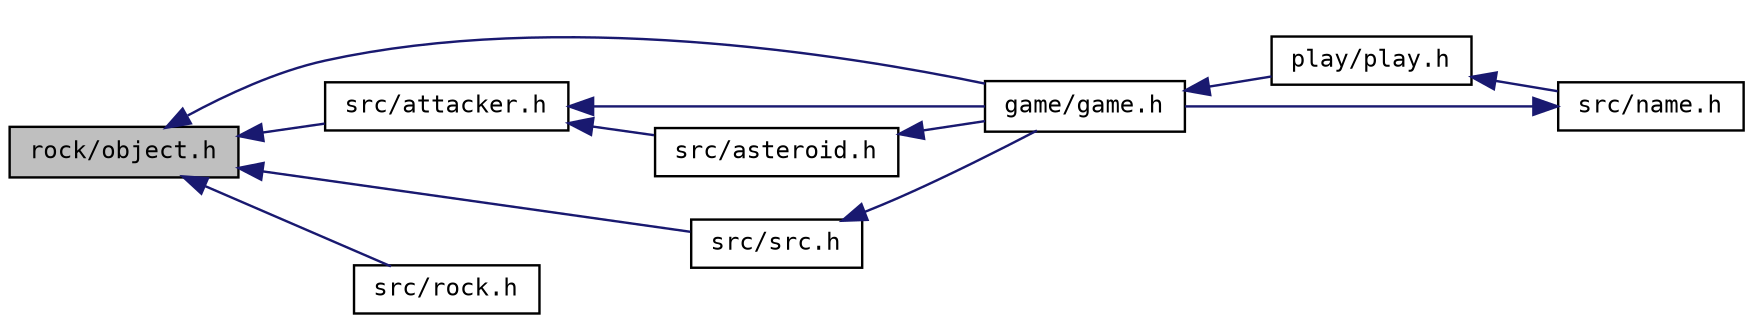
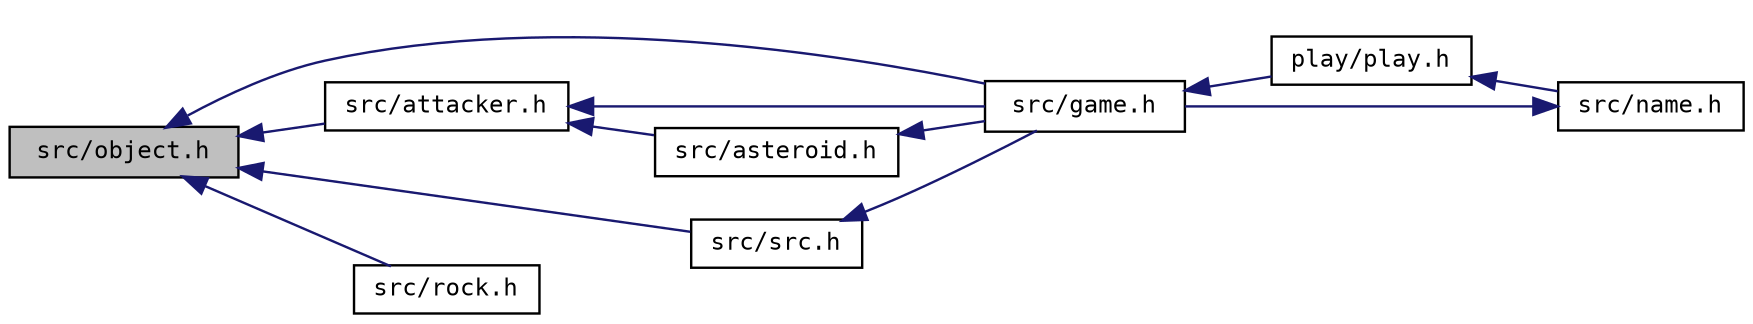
(1085, 106) -> (1085, 106)
(124, 152) -> (124, 152)
